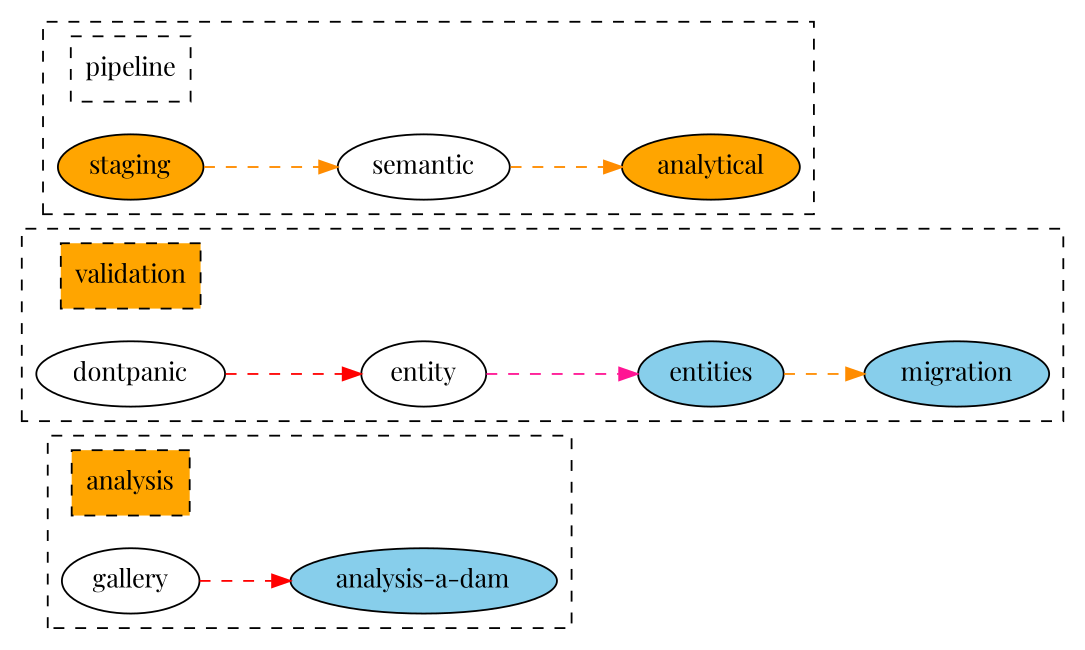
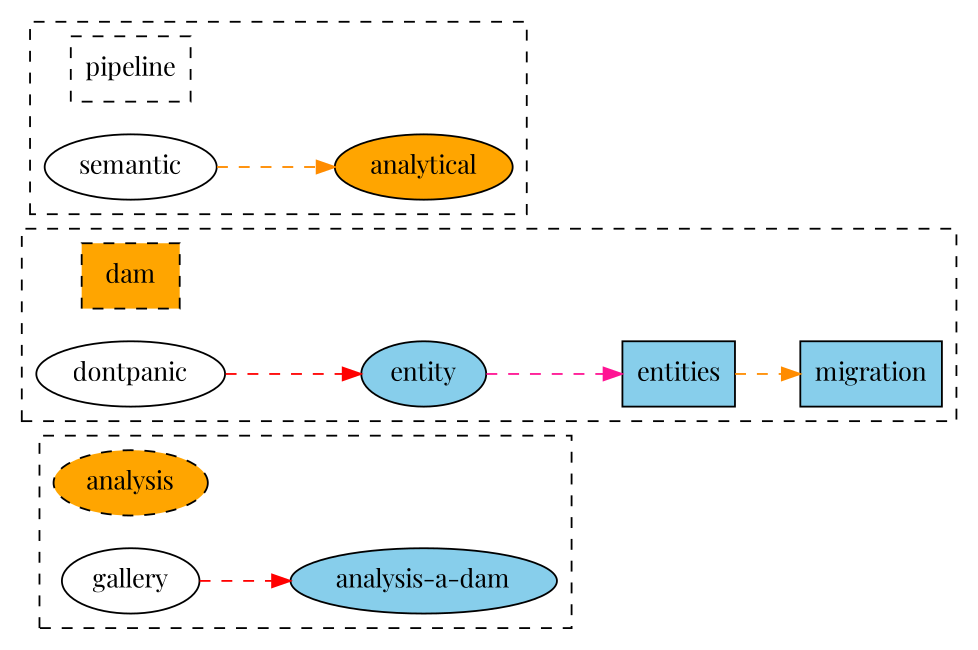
(131, 167) -> none
(131, 276) -> (131, 276)
(424, 374) -> (424, 374)
(711, 374) -> (679, 374)
(957, 374) -> (871, 374)
(131, 483) -> (131, 483)
